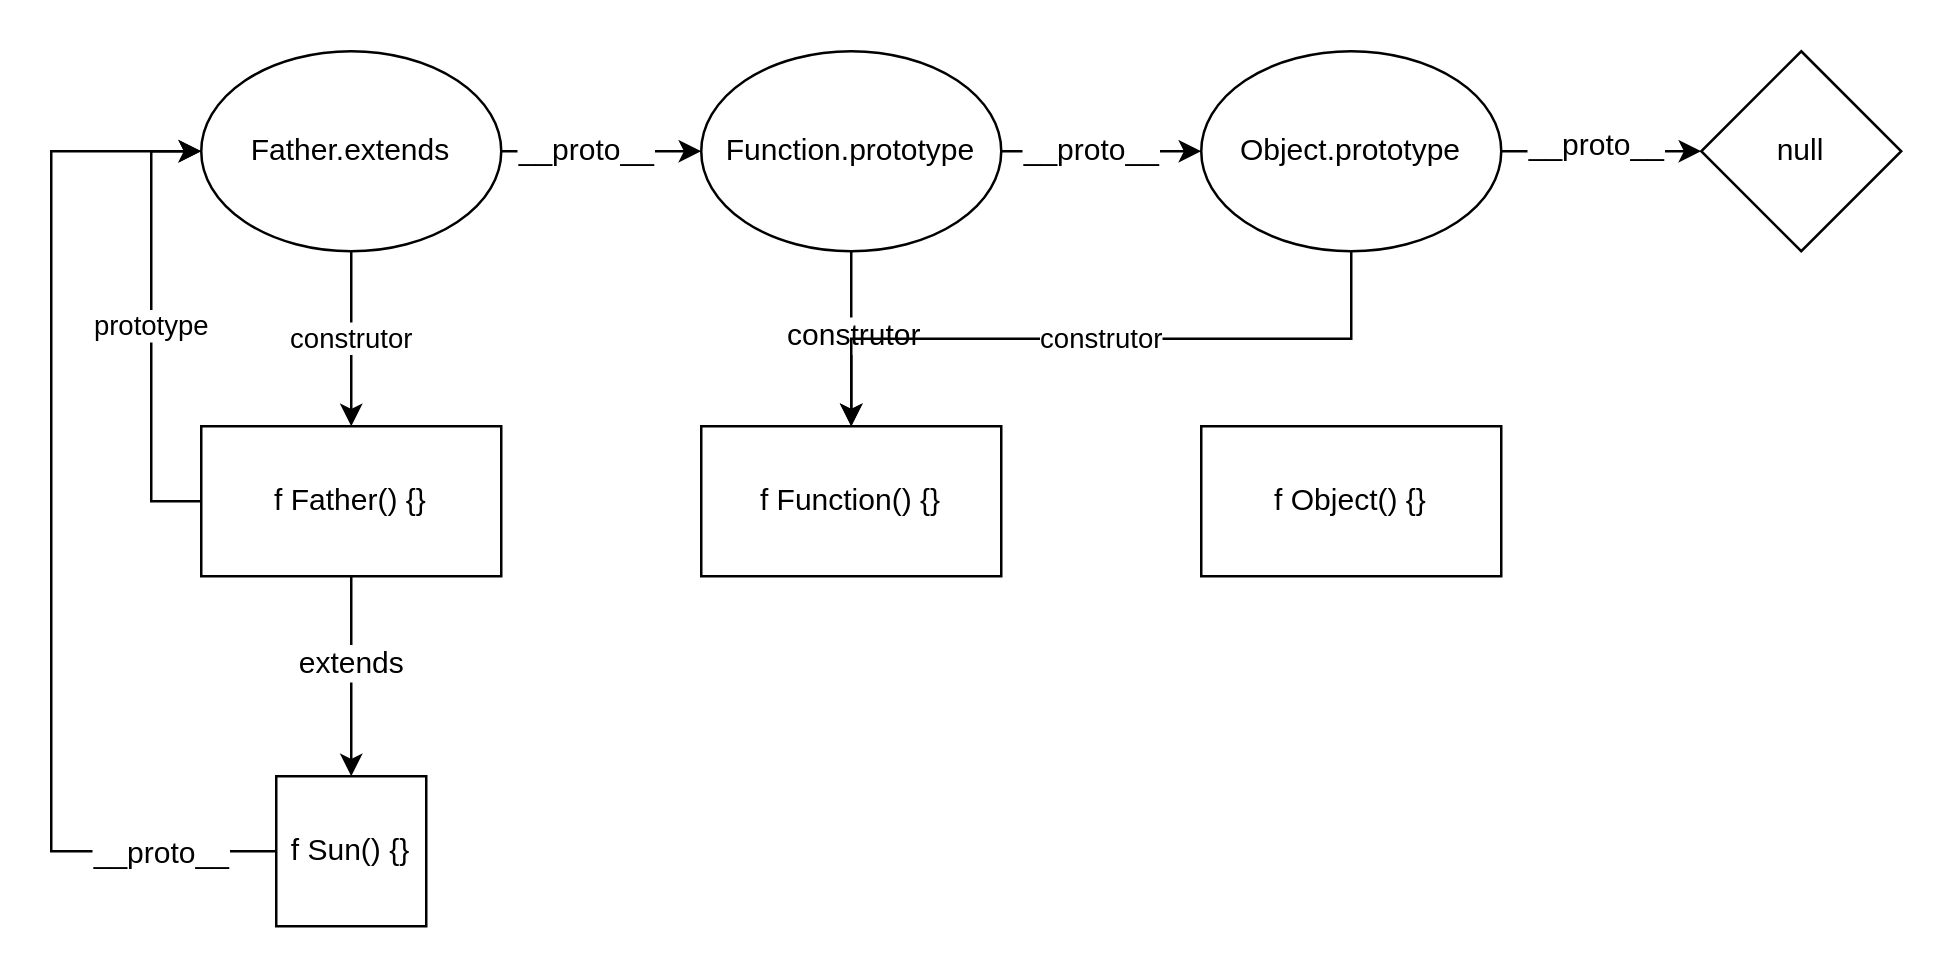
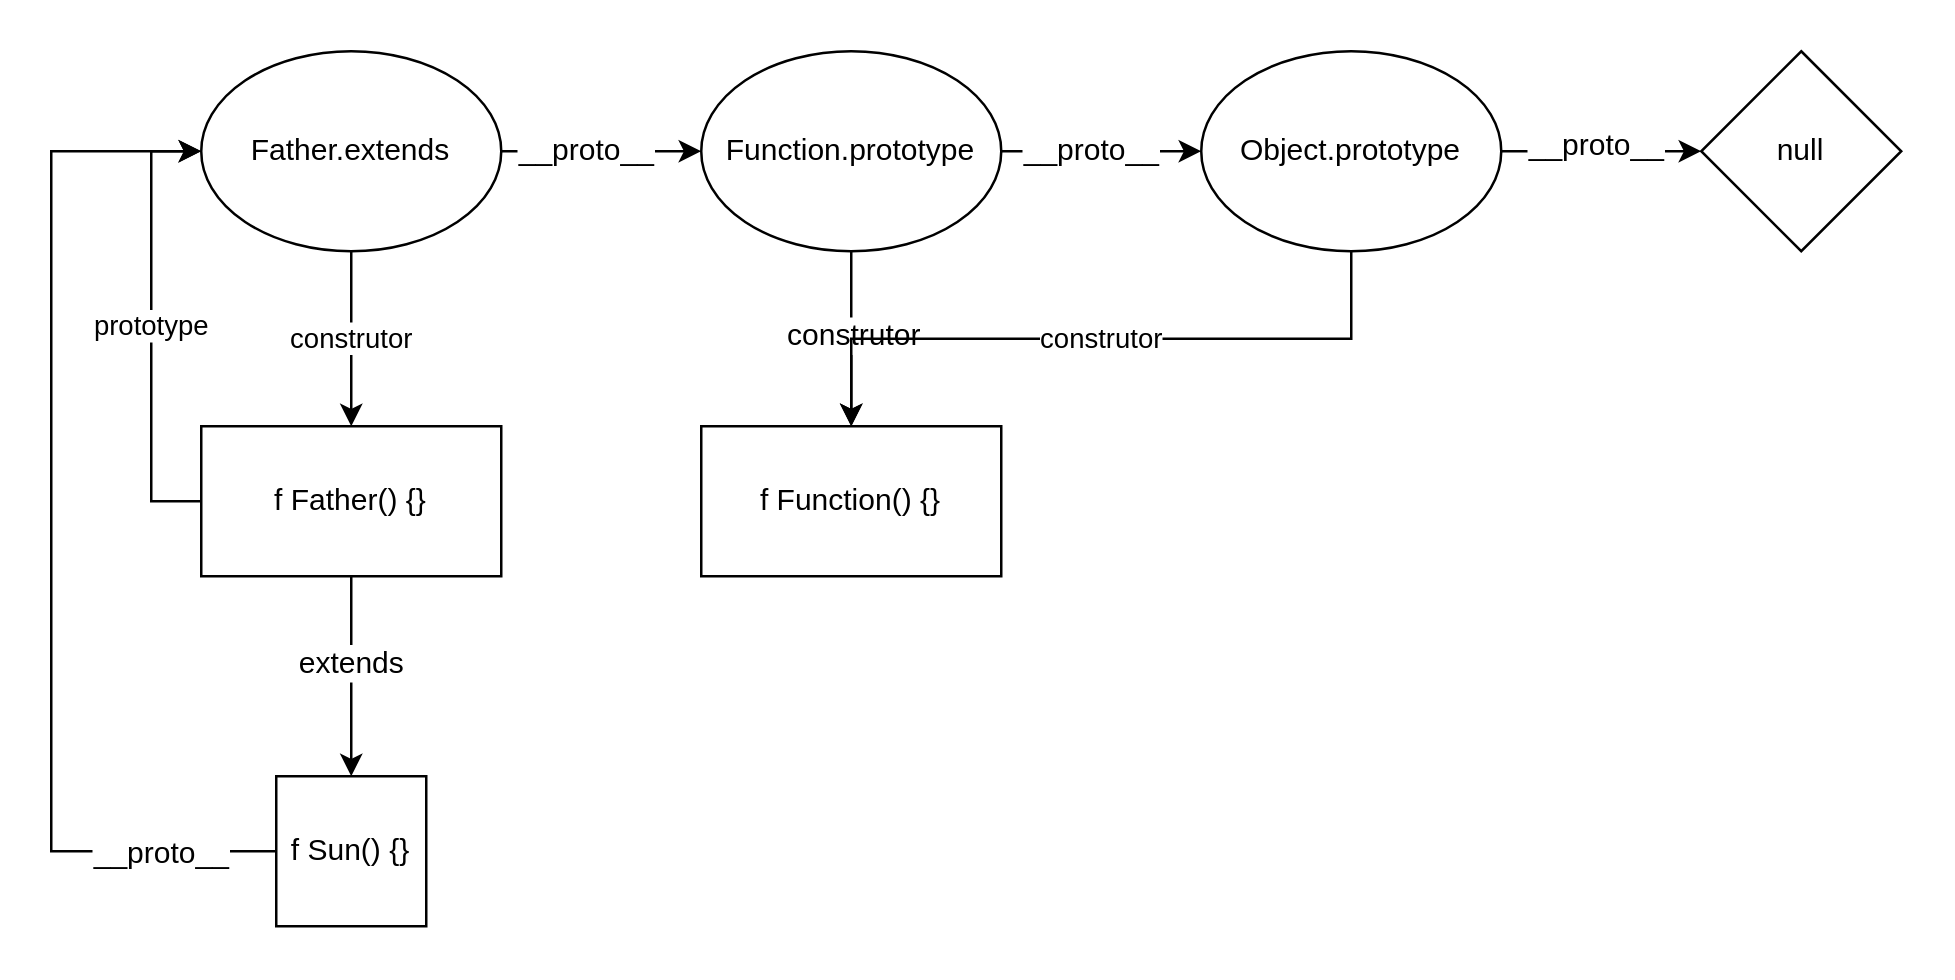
(1351, 501) -> none
